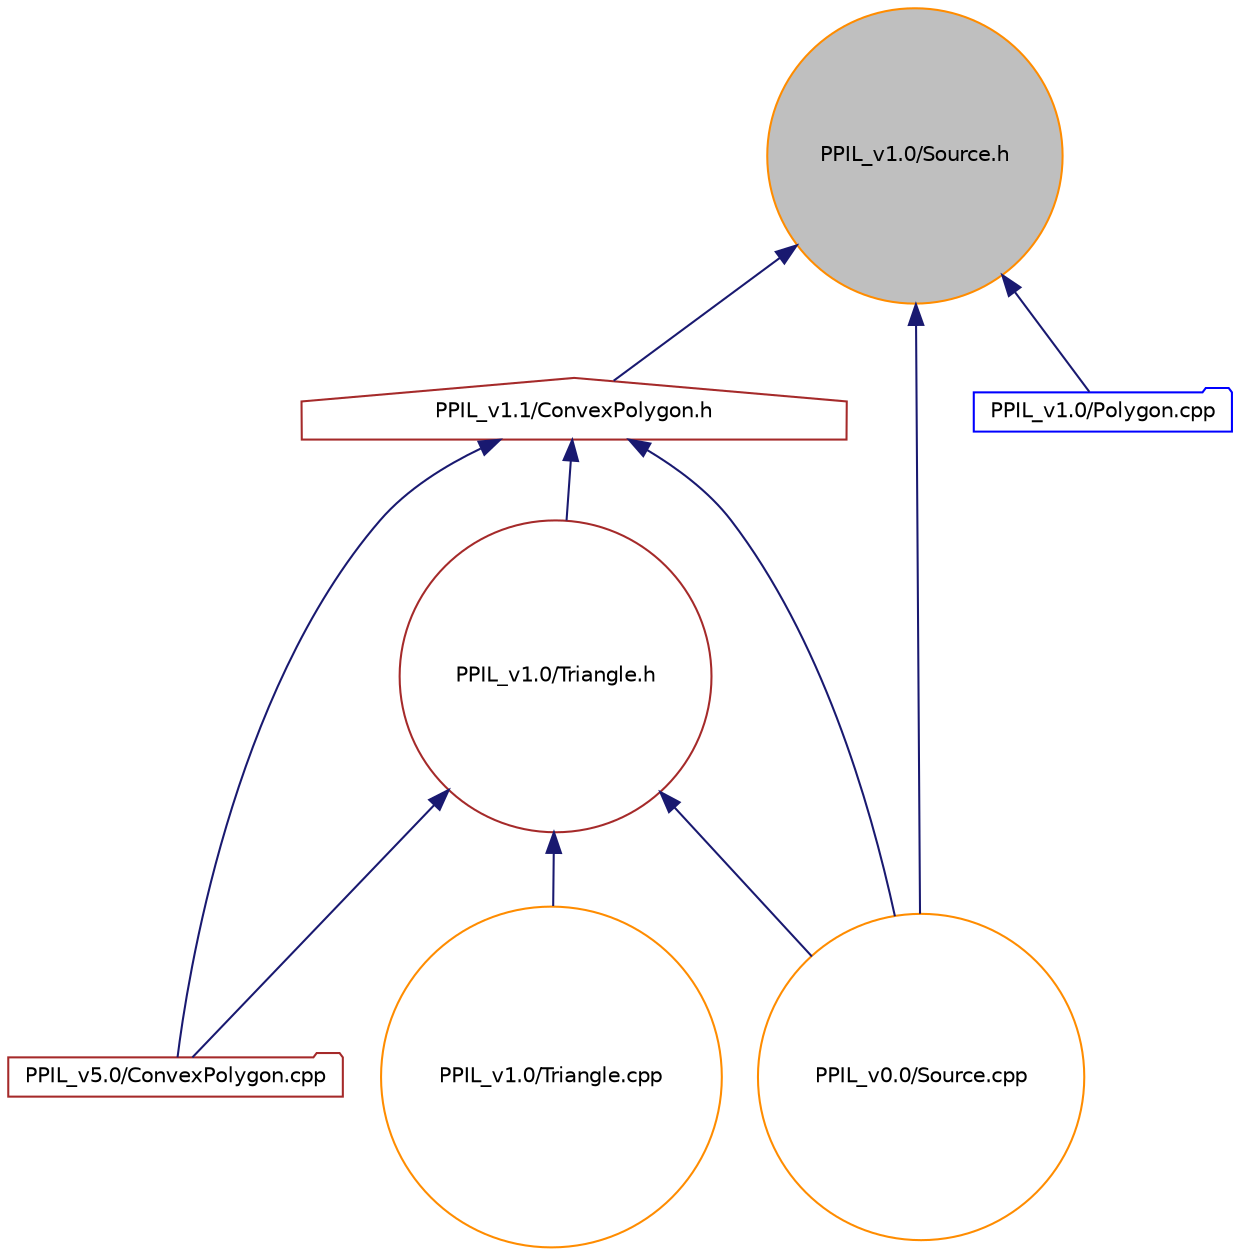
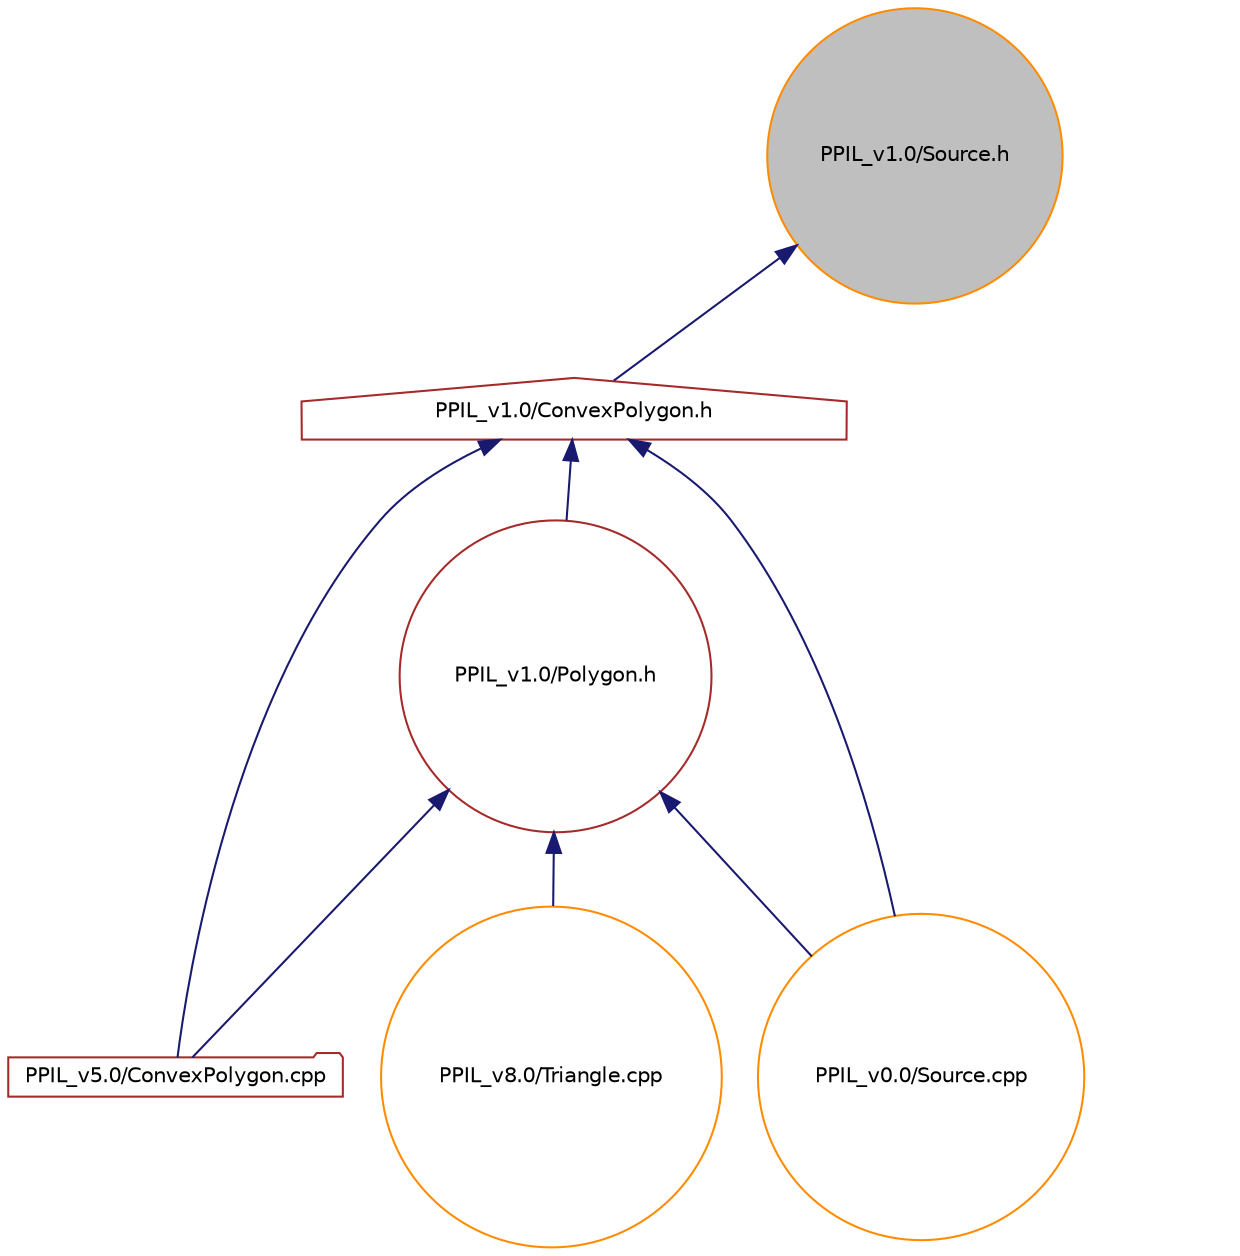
(574, 412) -> (574, 412)
(1103, 412) -> none
(918, 620) -> none
(556, 676) -> (556, 676)
(551, 1077) -> (551, 1077)
